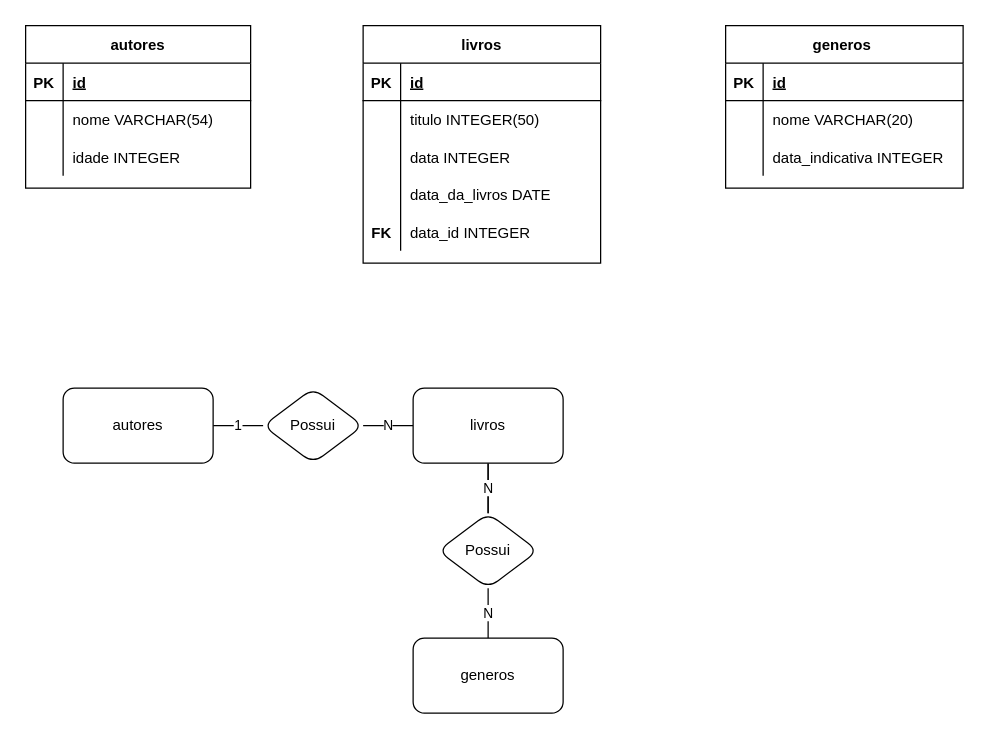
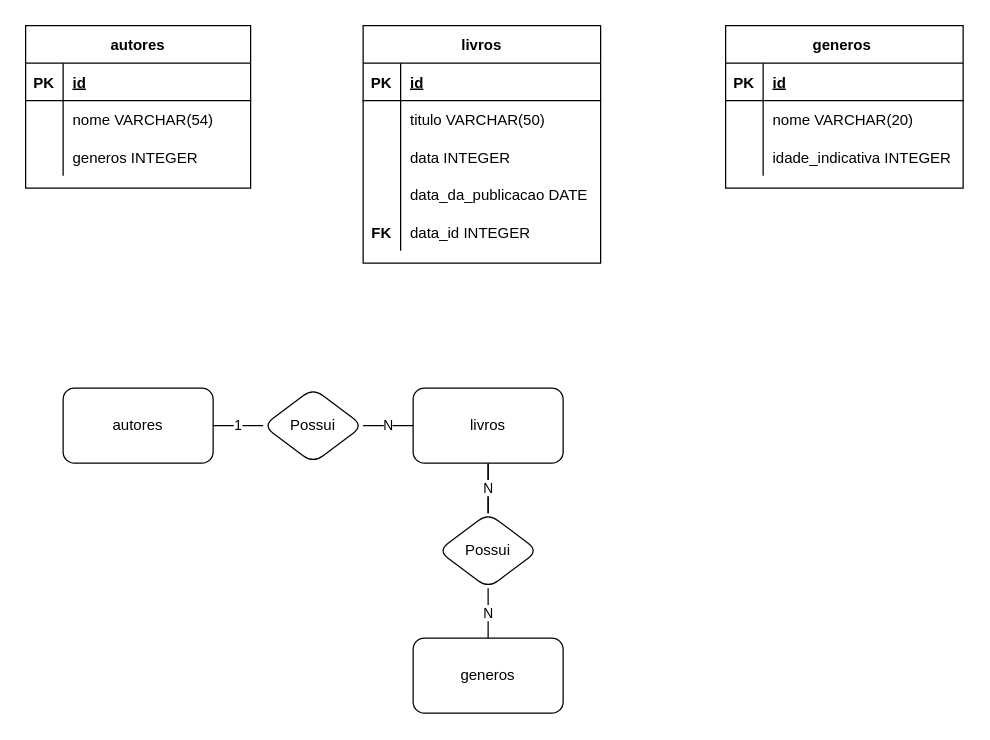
(480, 120) -> (480, 120)
(123, 158) -> (134, 158)
(861, 158) -> (864, 158)
(484, 195) -> (501, 195)
